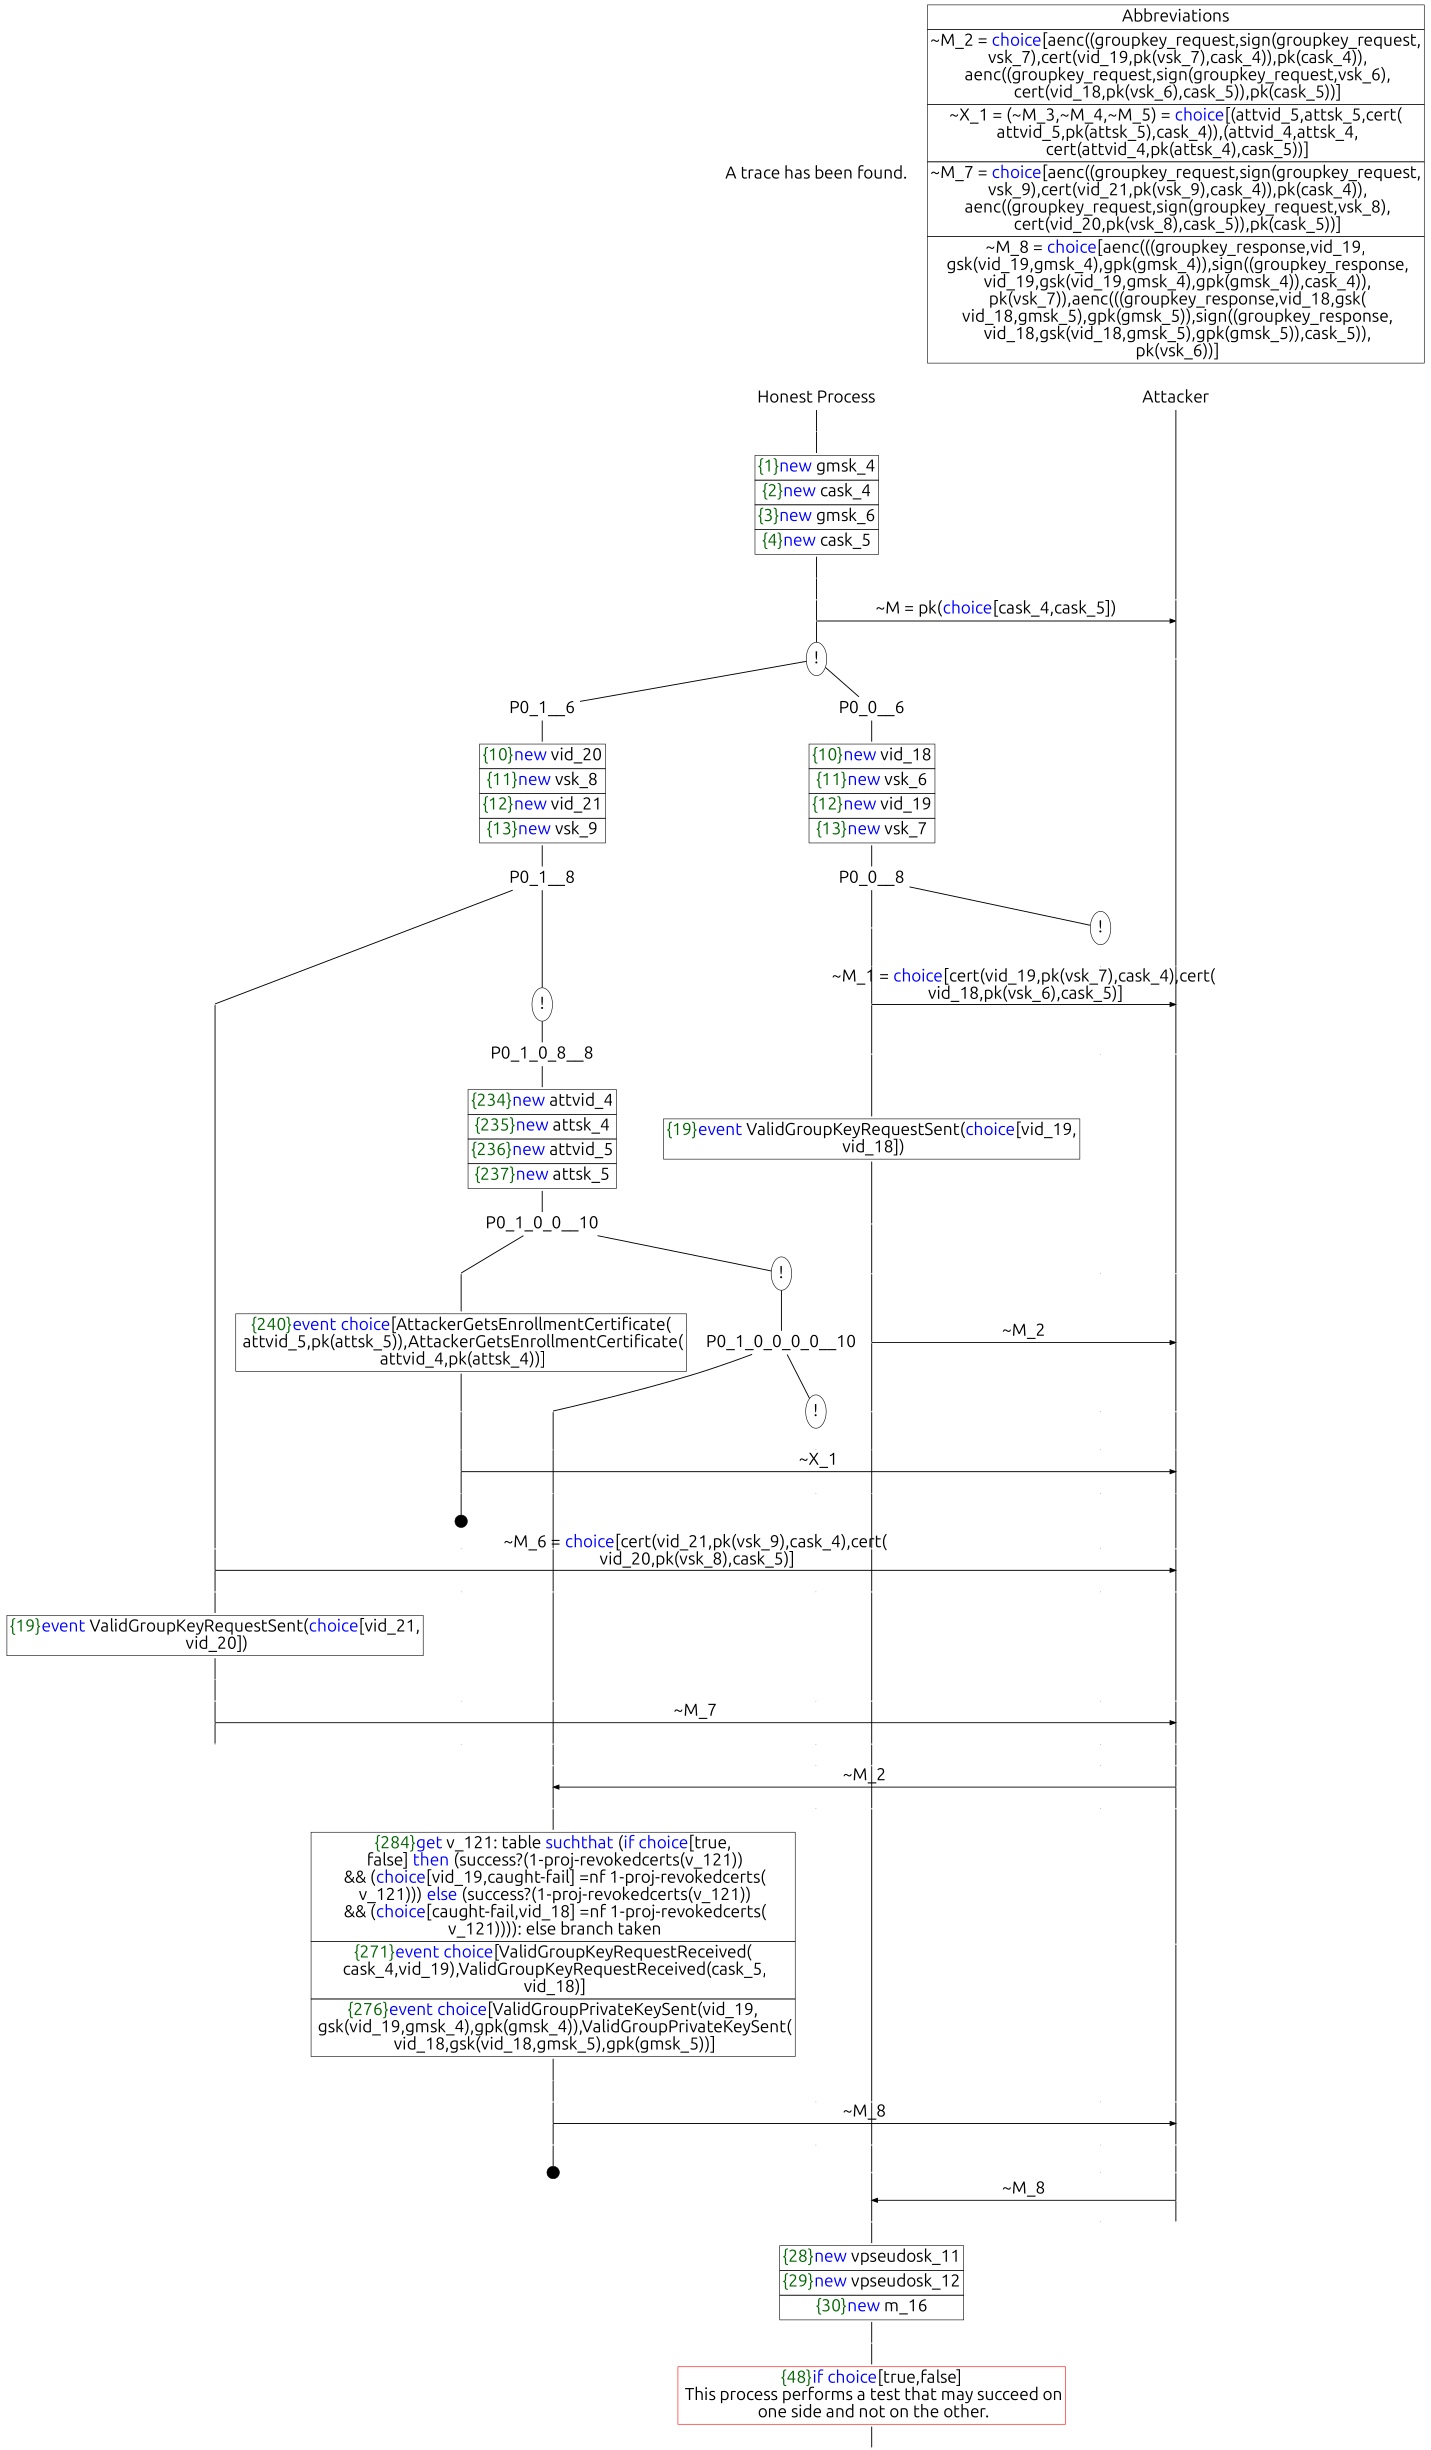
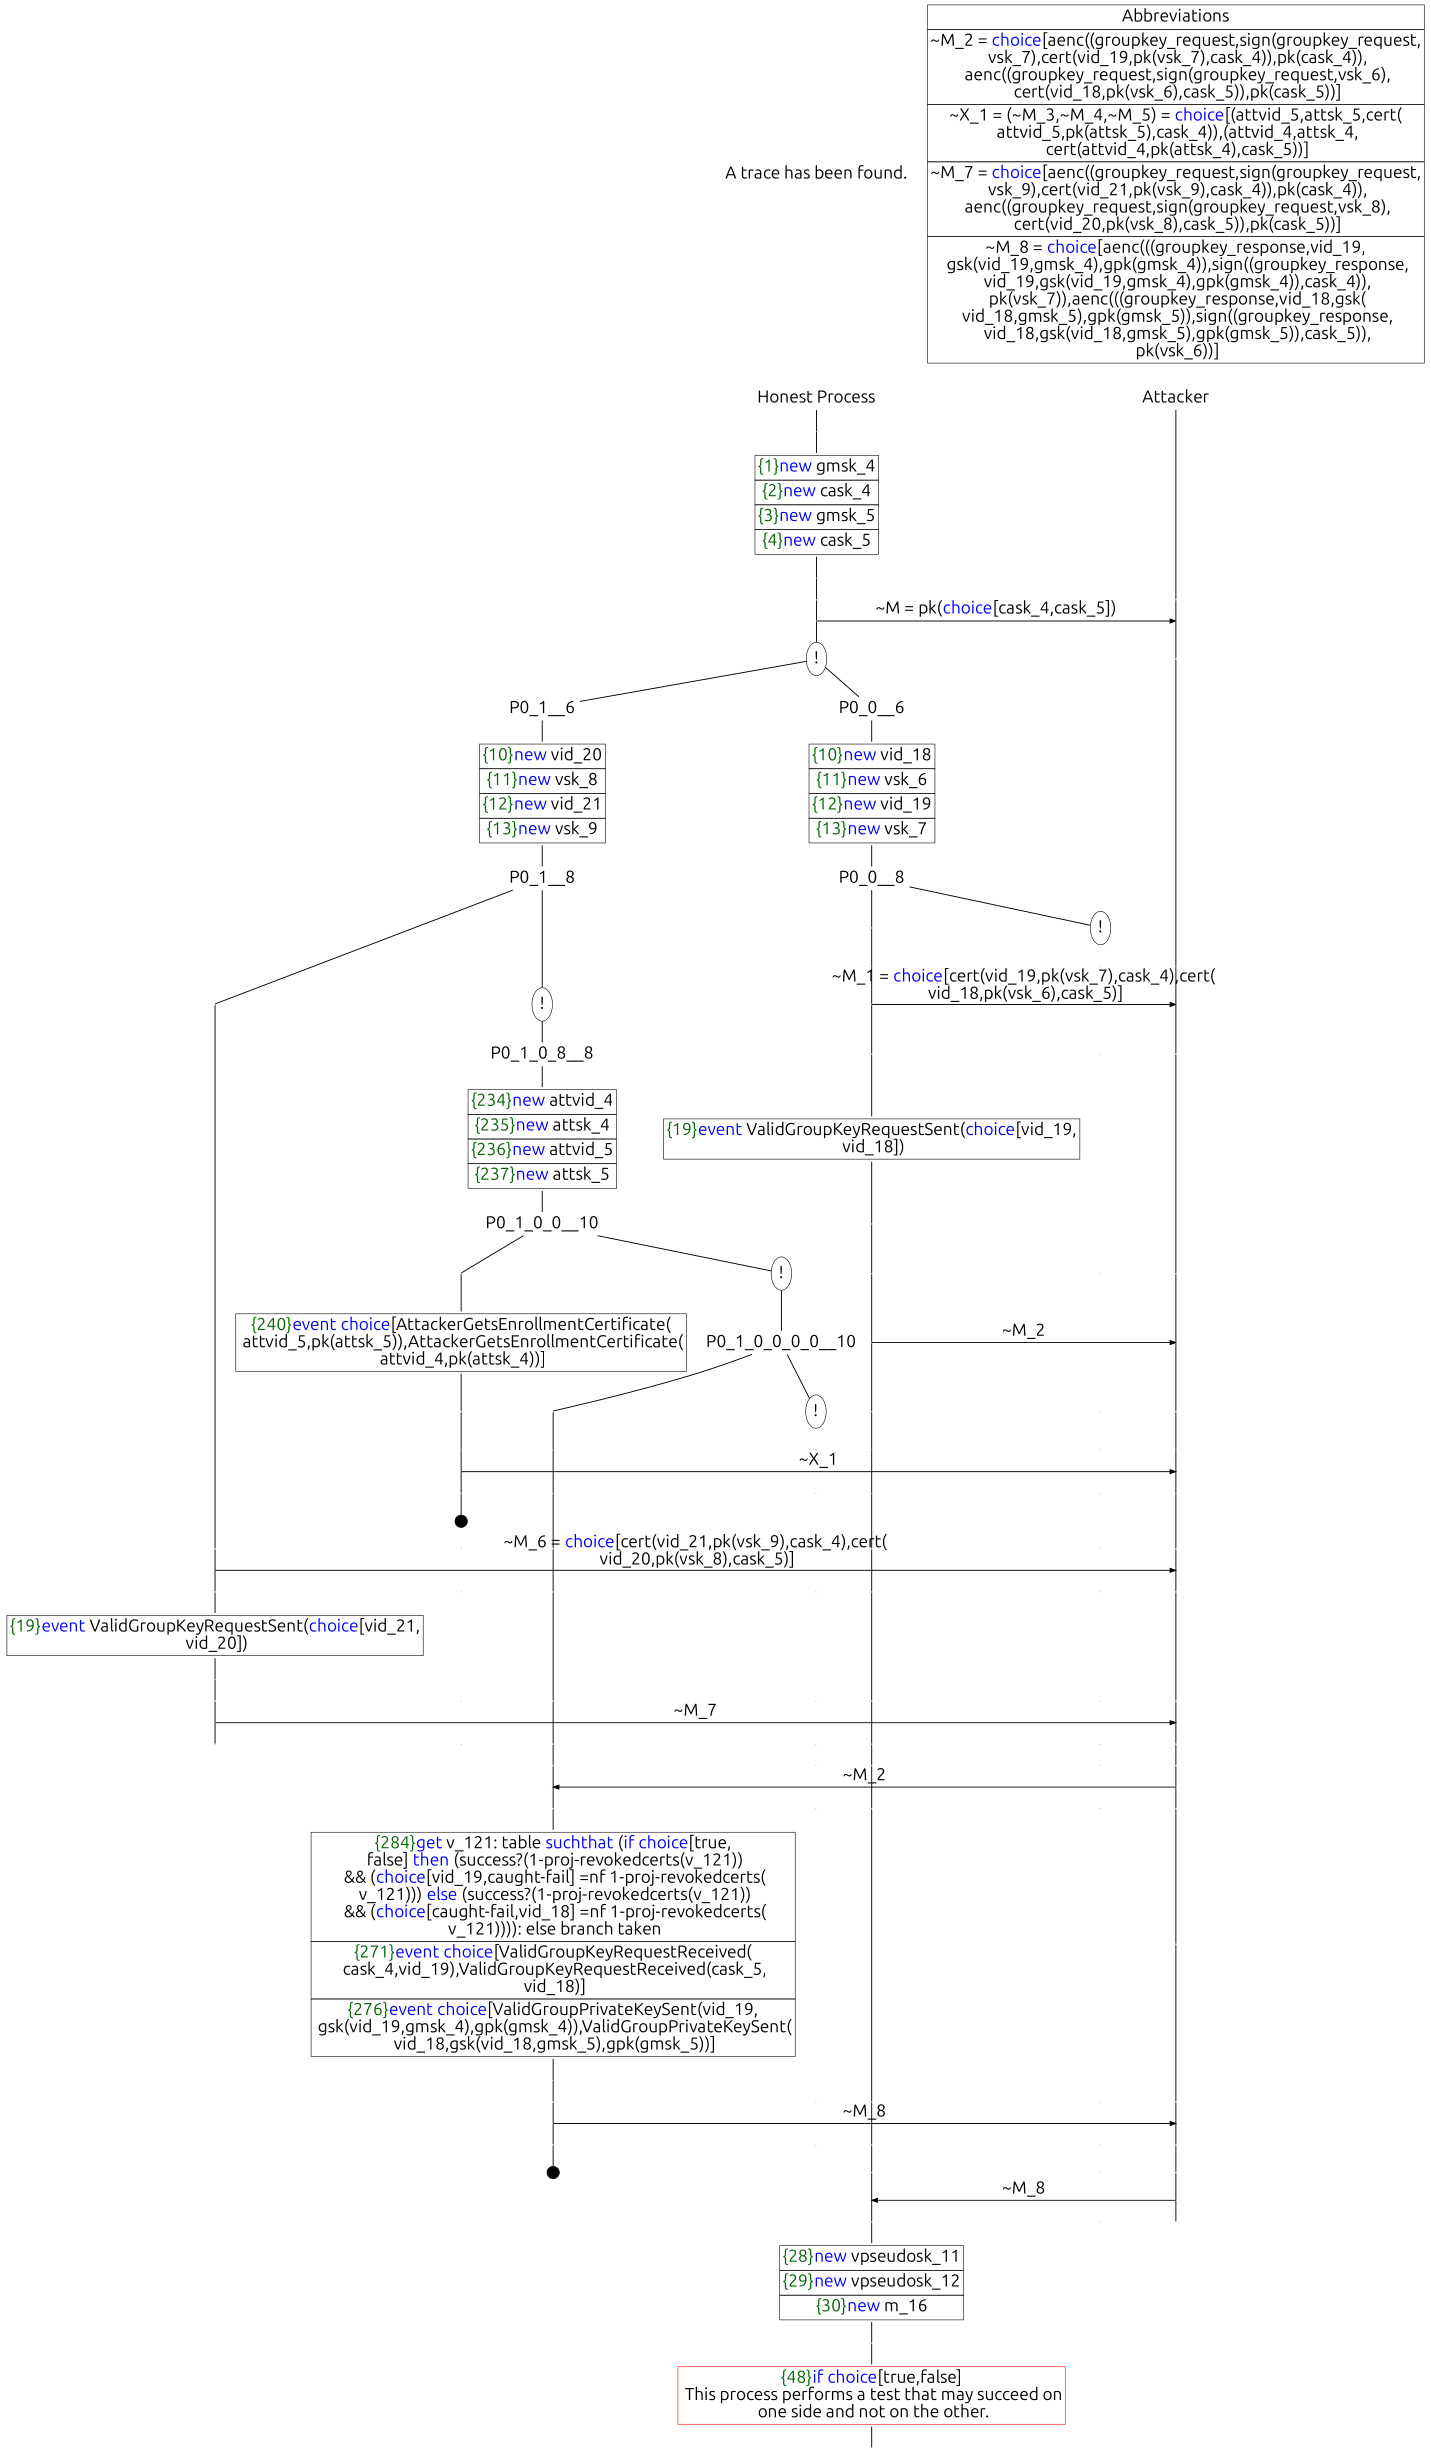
(846, 516) -> (846, 516)
